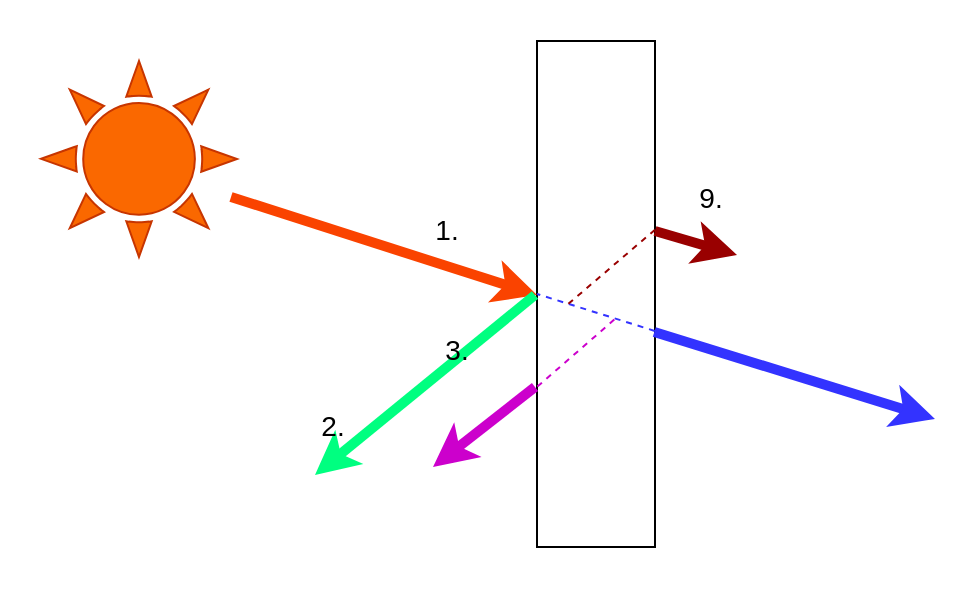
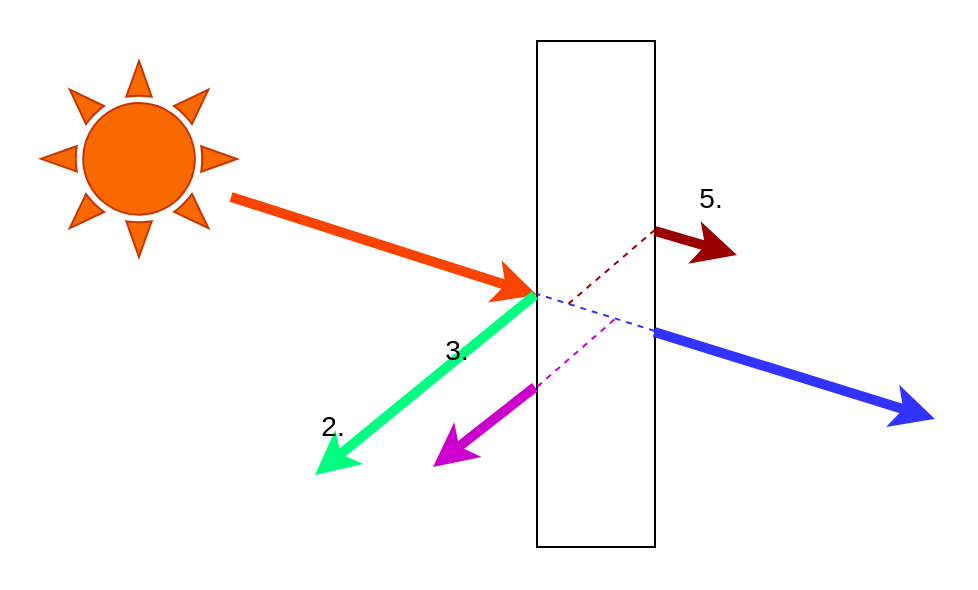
(712, 199) -> (712, 199)
(446, 231) -> none
